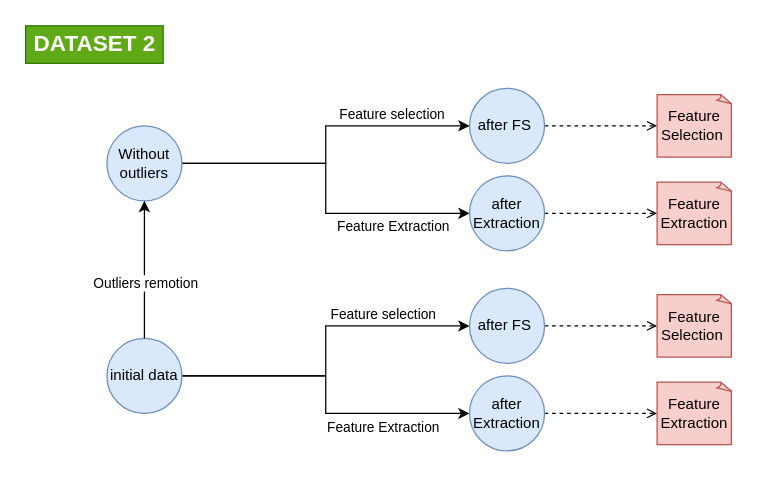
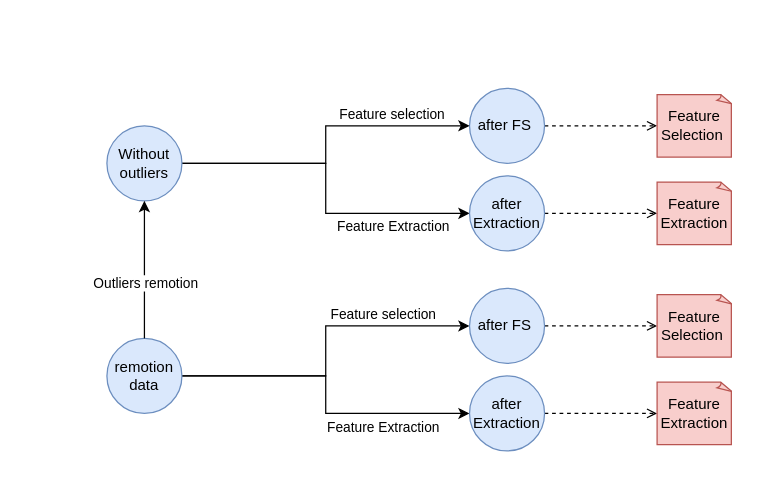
(94, 44) -> none
(144, 376) -> (144, 376)
